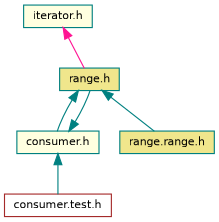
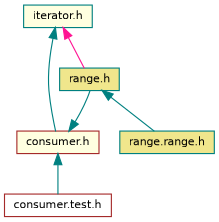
(64, 115) -> (49, 85)
(58, 142) -> (58, 142)
